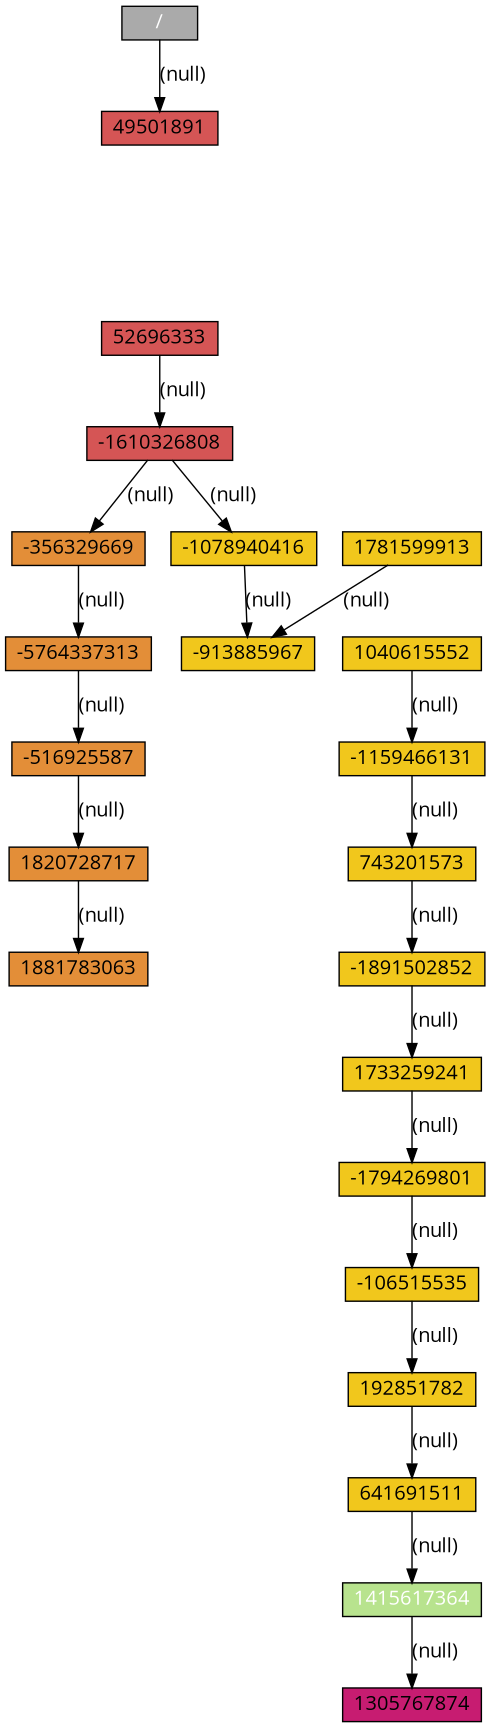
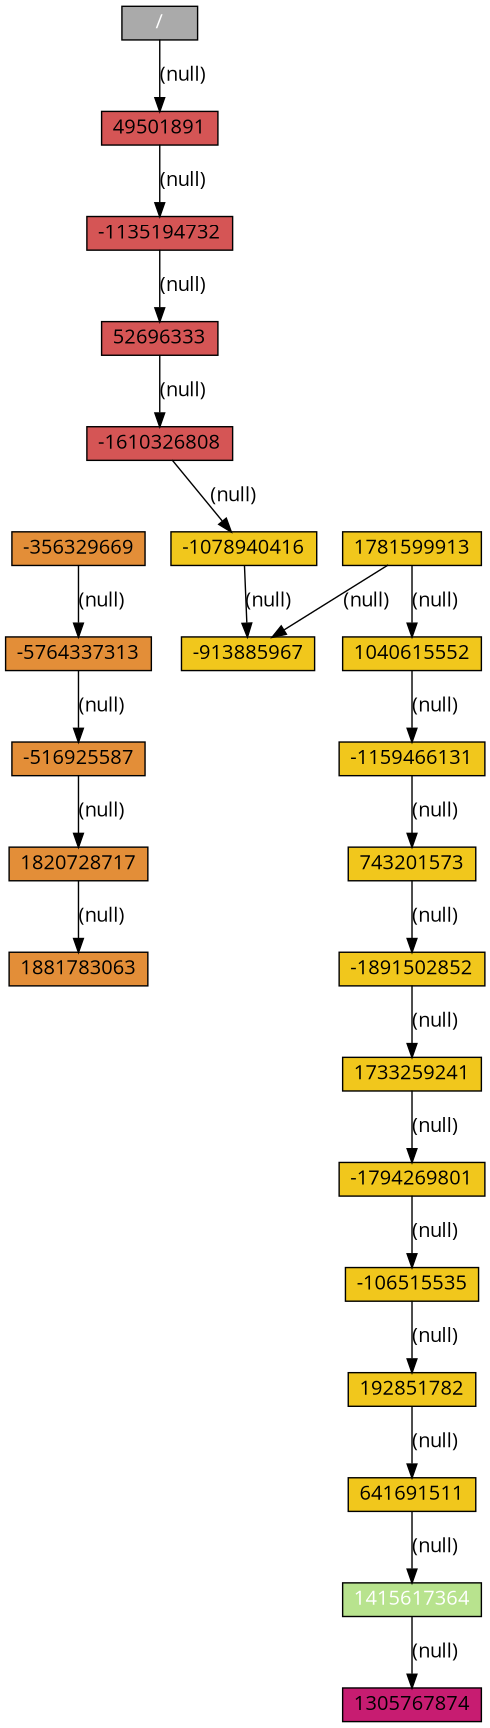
none -> (160, 233)
(124, 491) -> none
none -> (412, 594)
